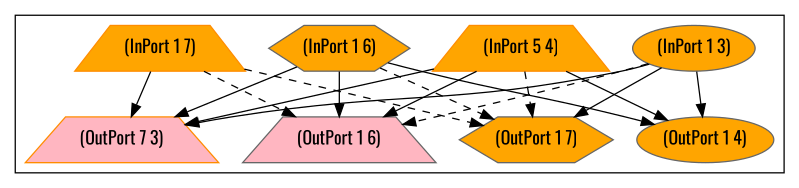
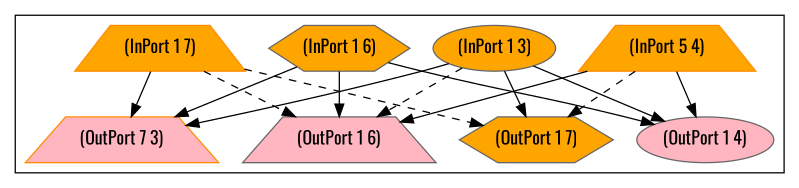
(423, 87) -> none
(316, 95) -> none
(705, 140) -> (705, 140)
